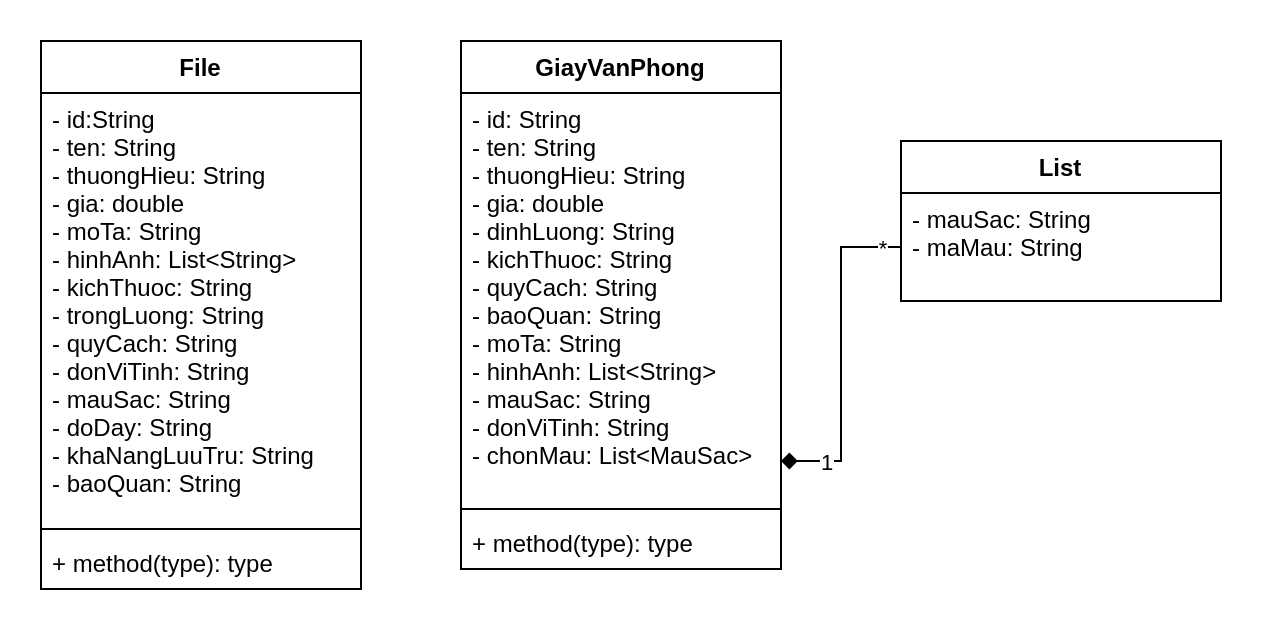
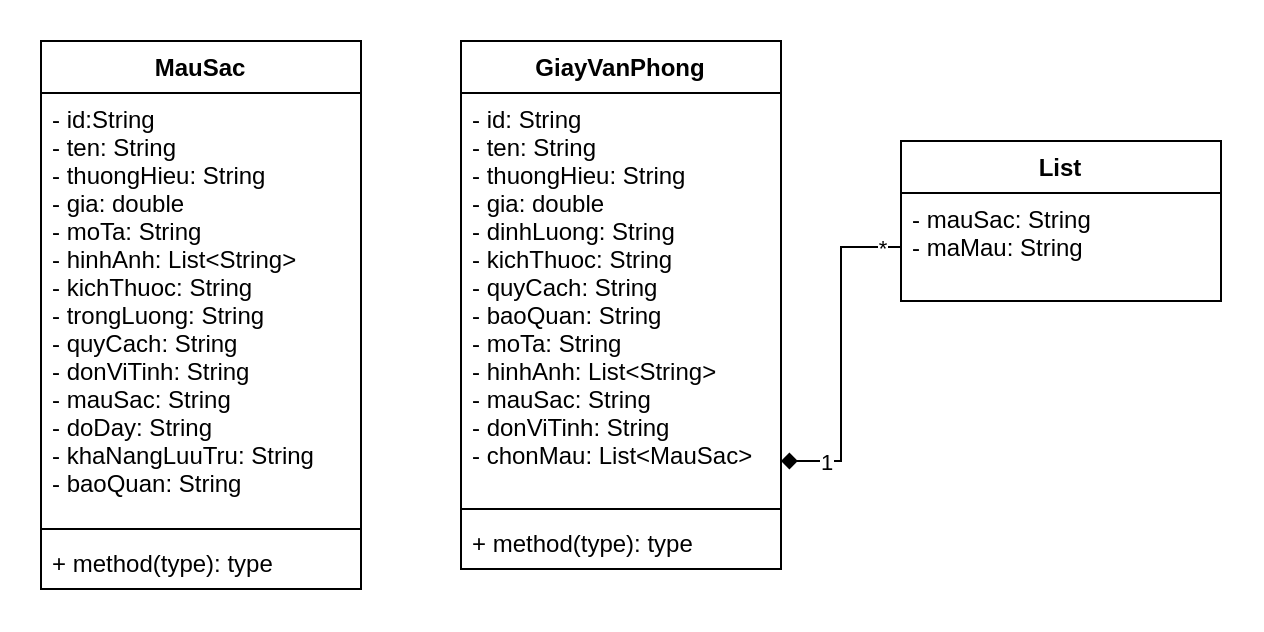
(200, 68) -> (200, 68)
